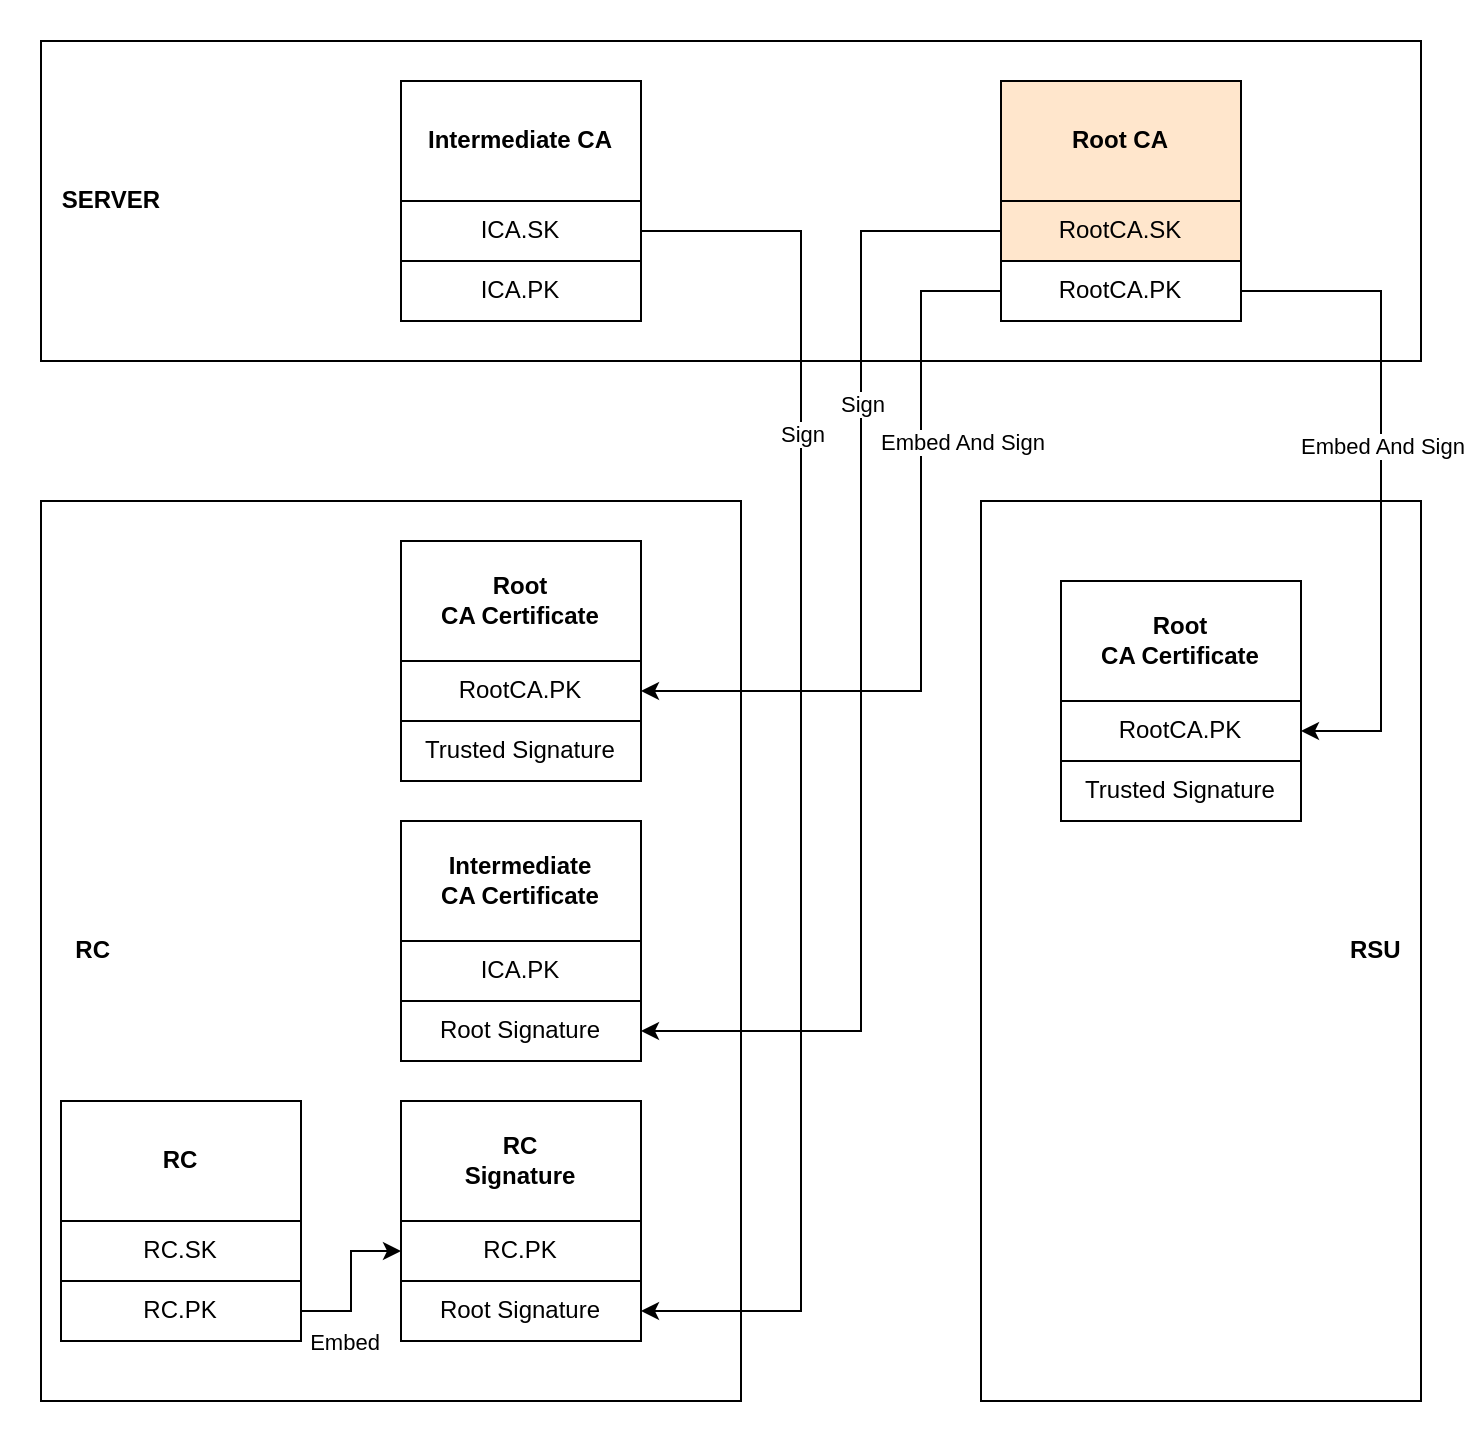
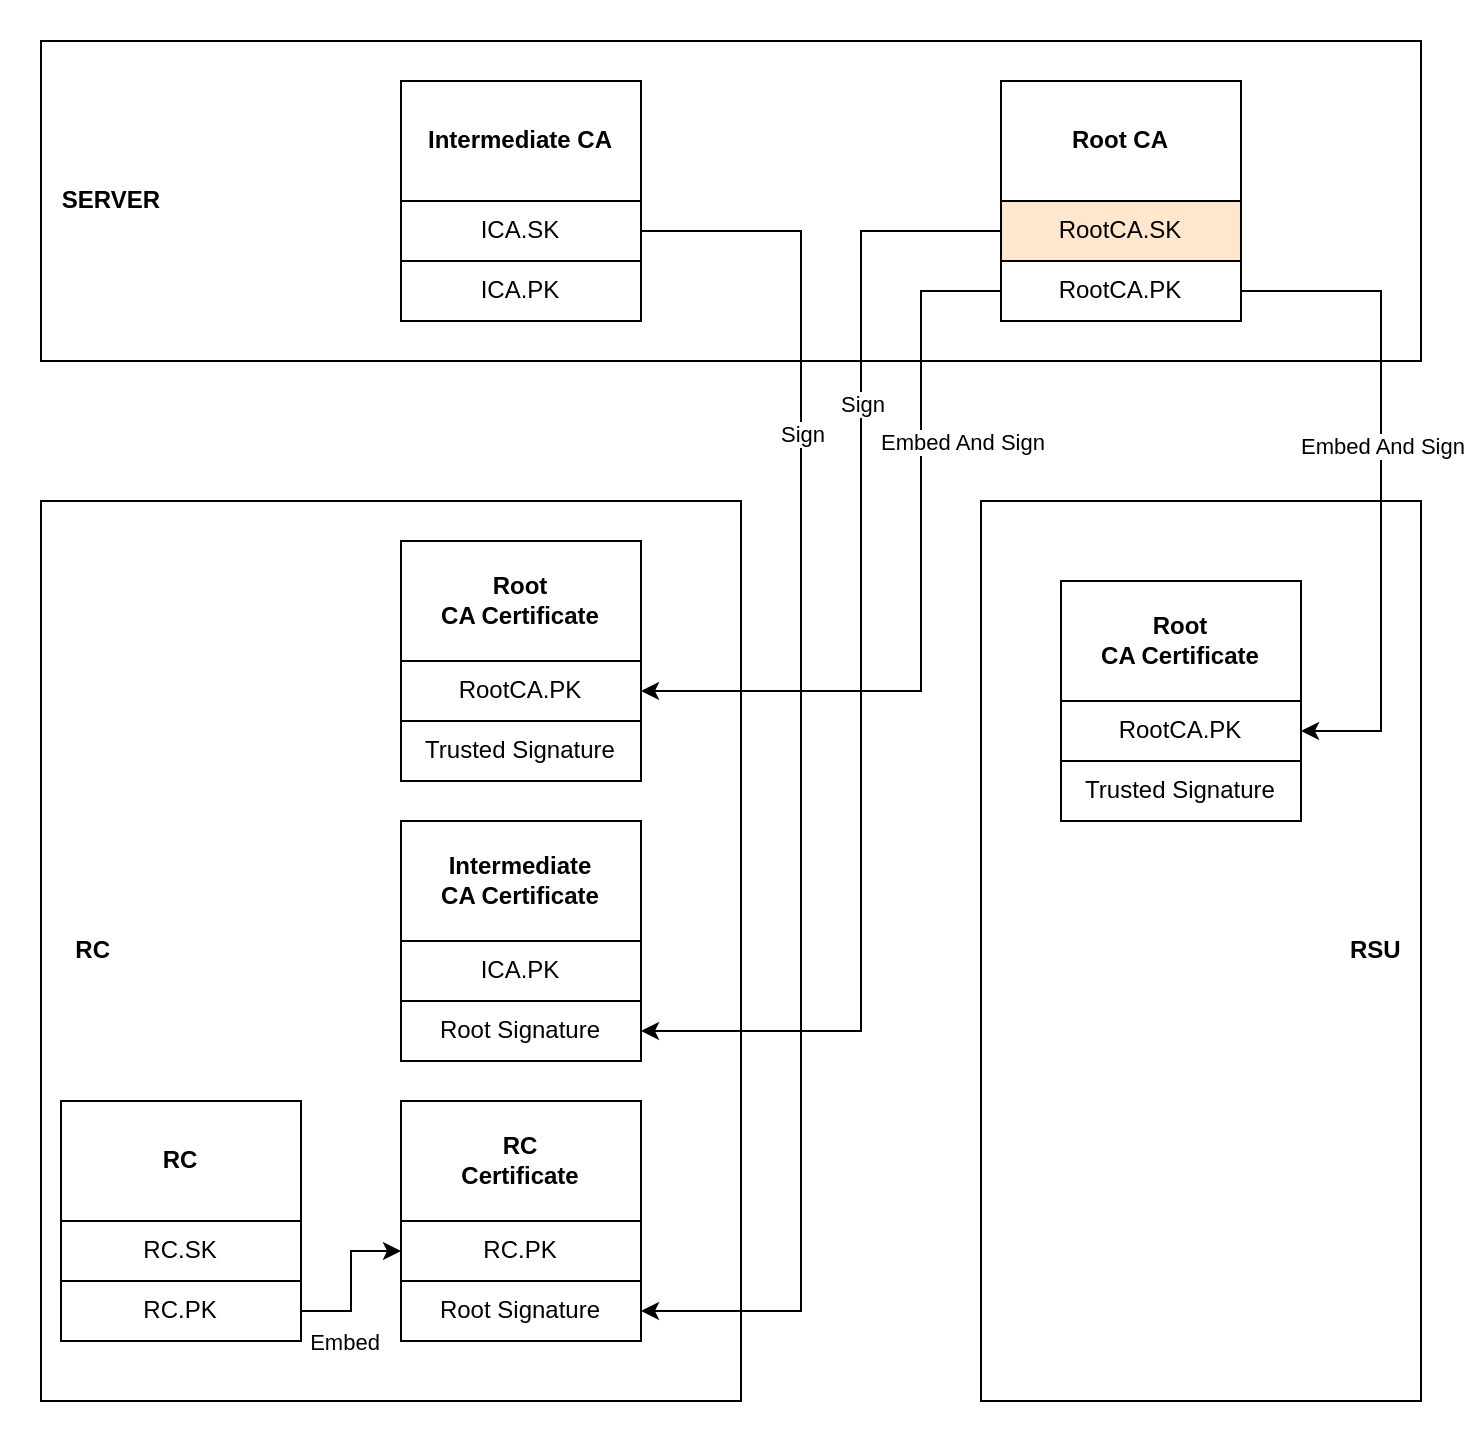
(1121, 141) -> (1121, 141)
(521, 1161) -> (521, 1161)
